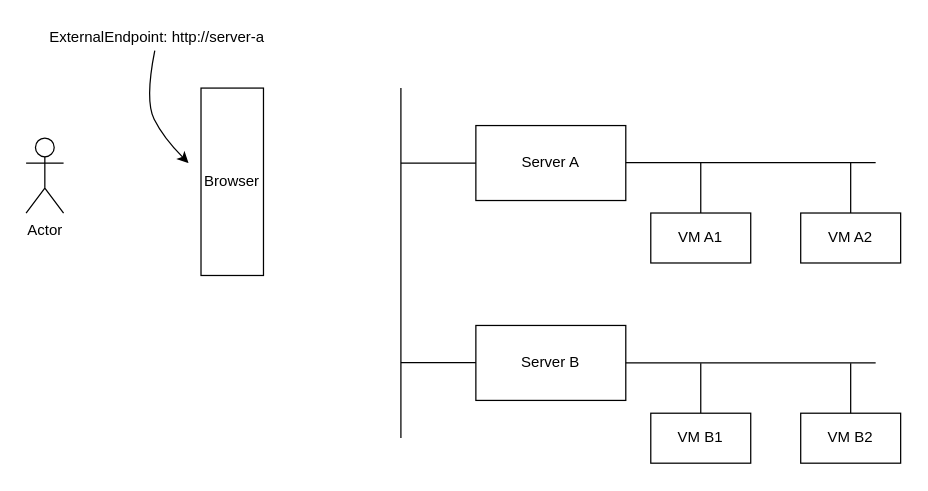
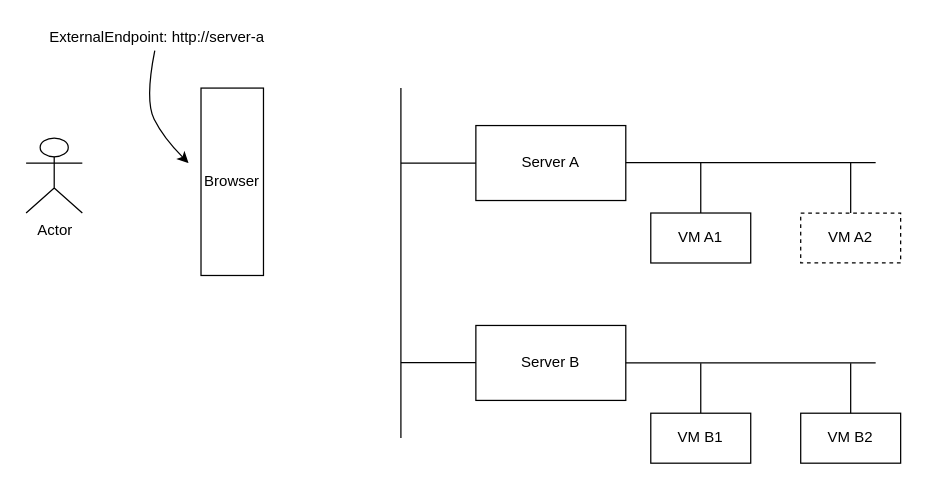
(44, 176) -> (54, 176)
(851, 238) -> (851, 238)
